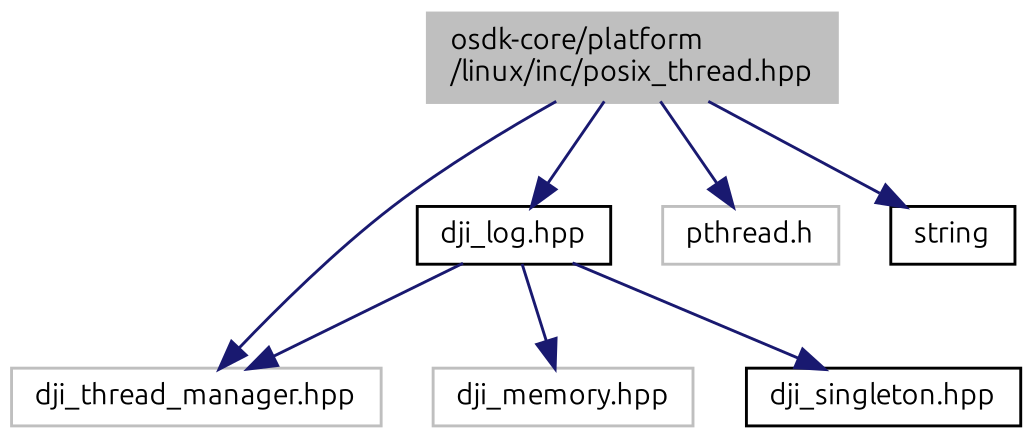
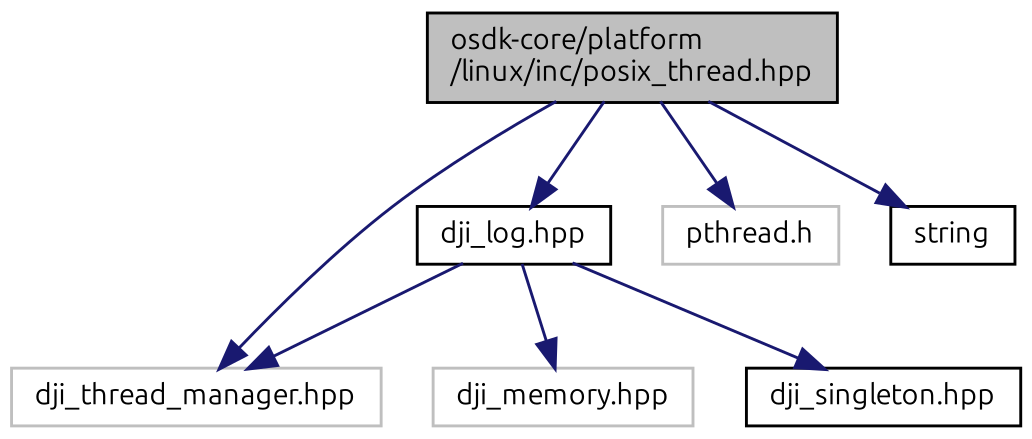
(632, 58) -> (632, 58)
